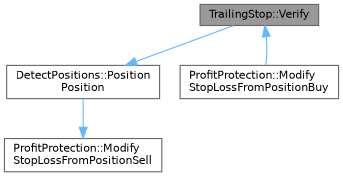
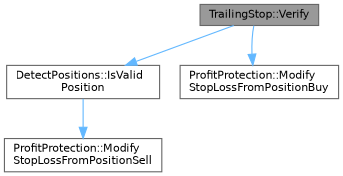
(267, 51) -> (252, 40)
(83, 82) -> (83, 82)
